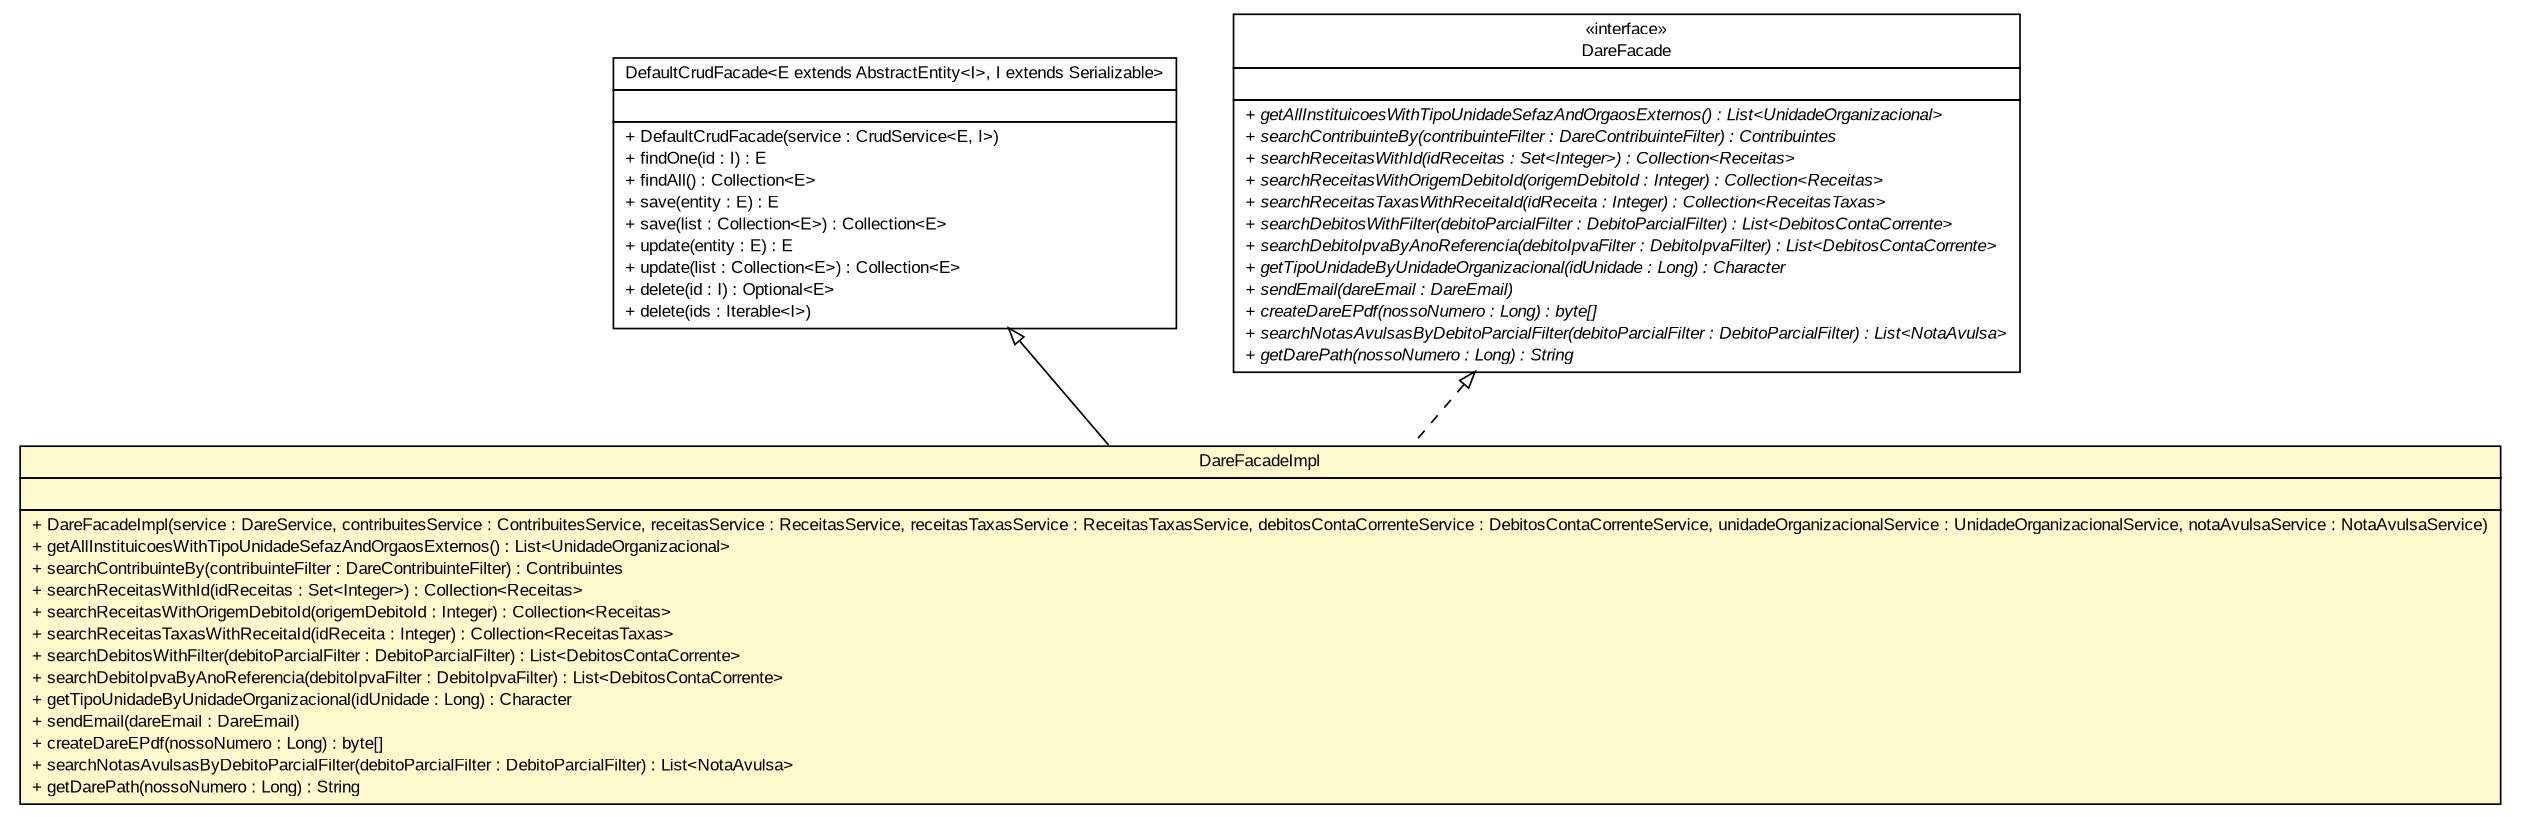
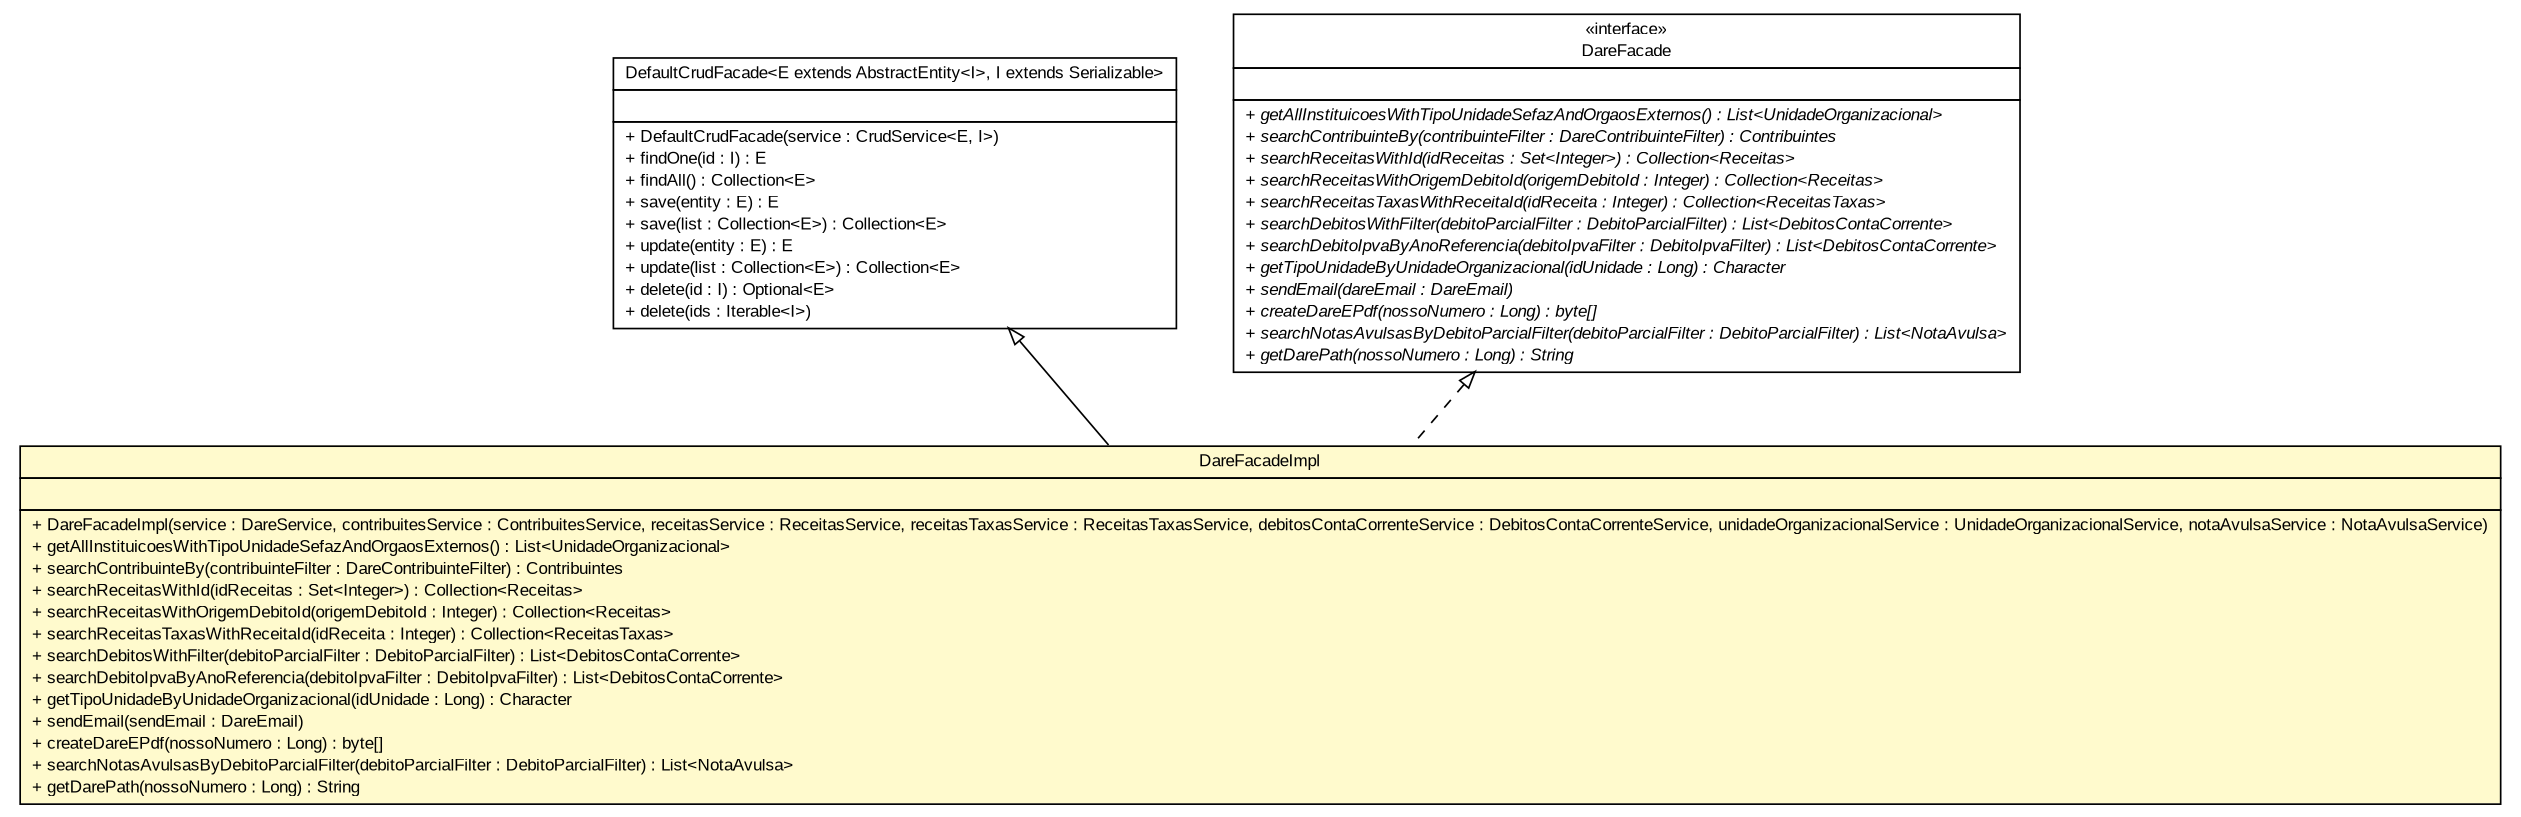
(166, 722) -> (168, 722)
